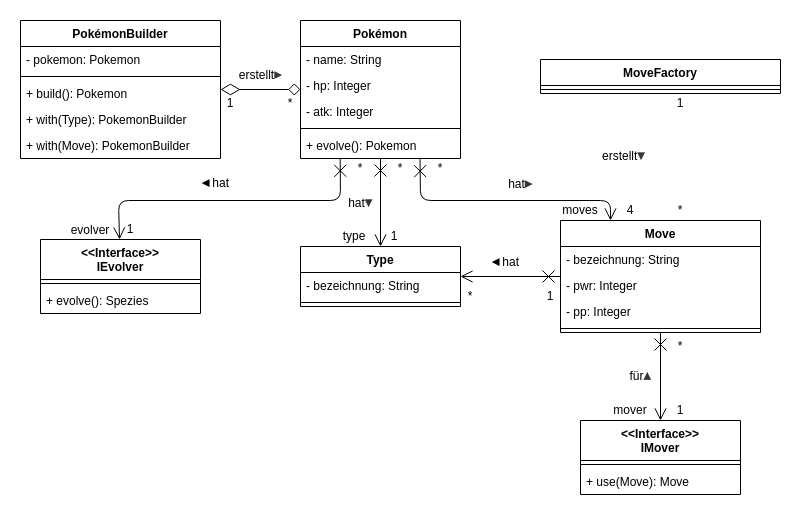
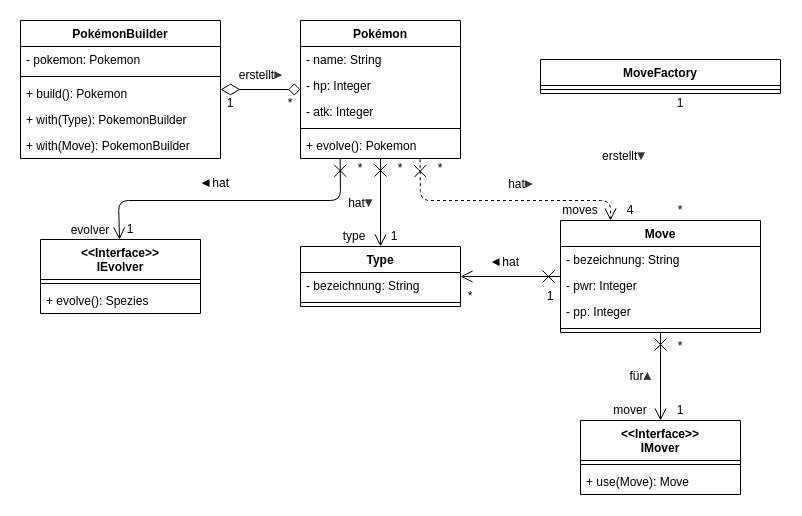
(505, 201) -> (505, 201)
